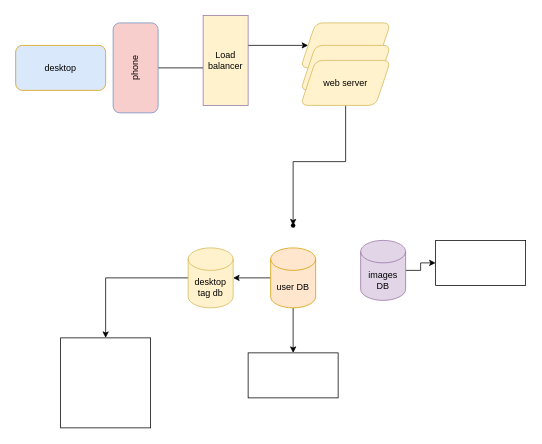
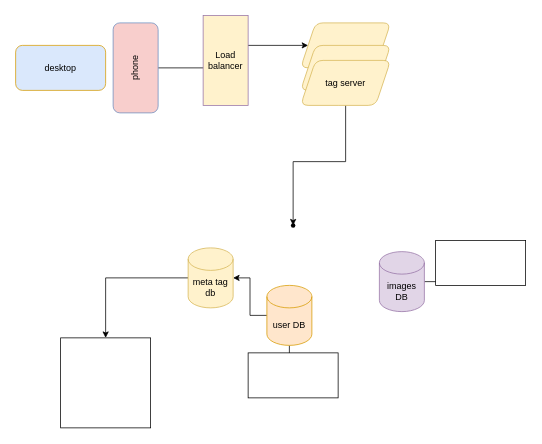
(345, 83) -> (345, 83)
(383, 270) -> (402, 282)
(293, 278) -> (289, 315)
(210, 288) -> (210, 288)
